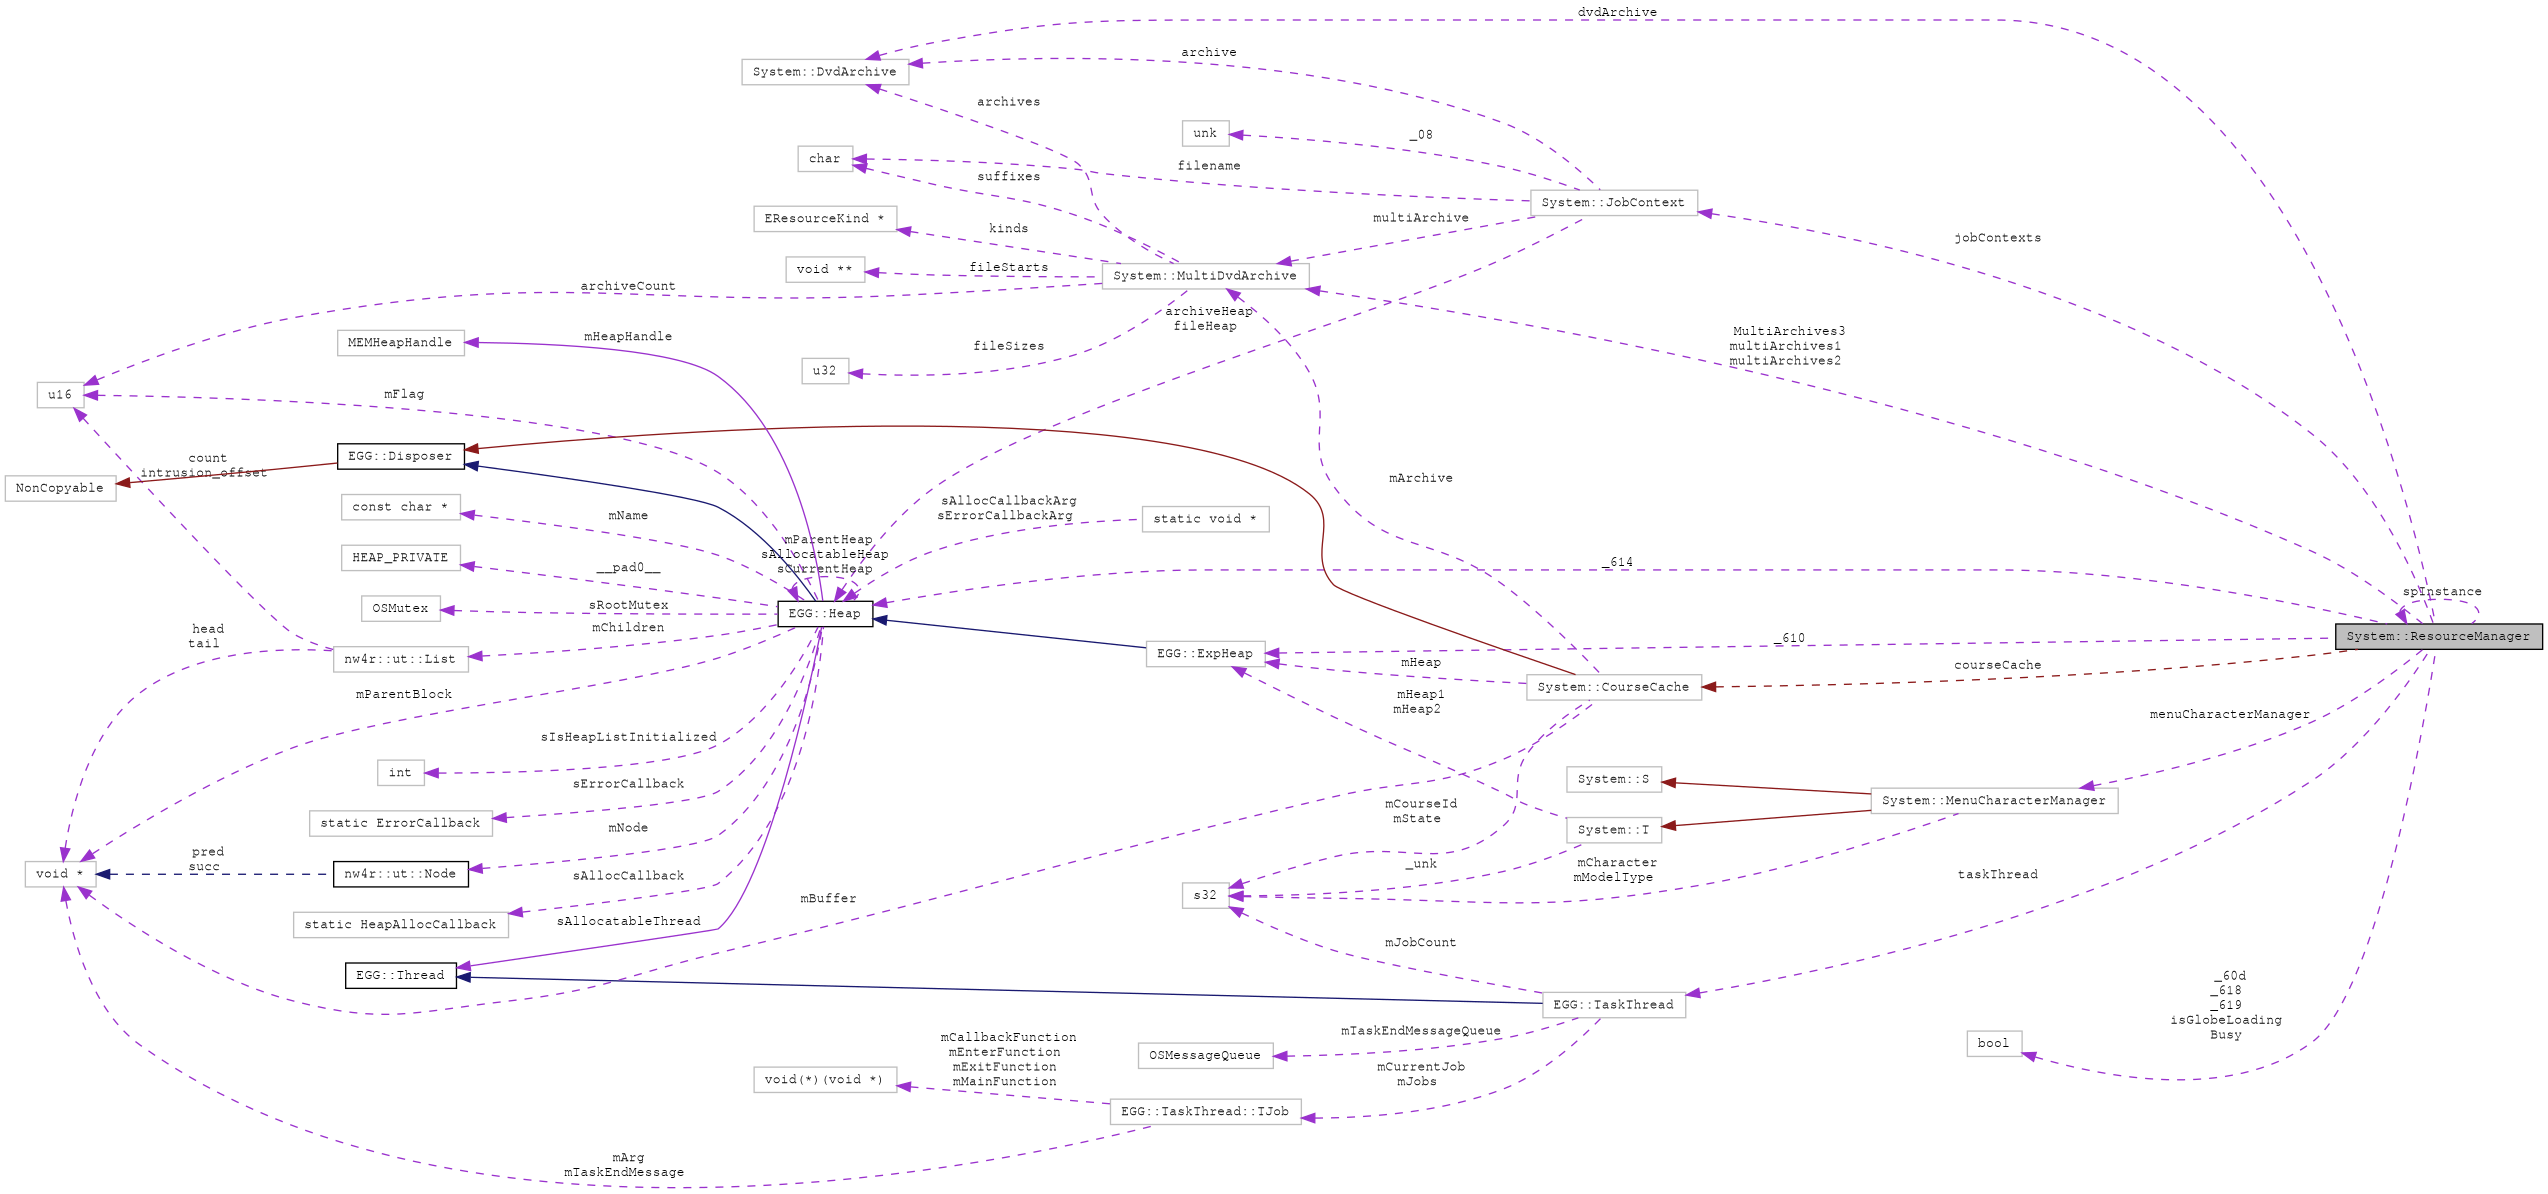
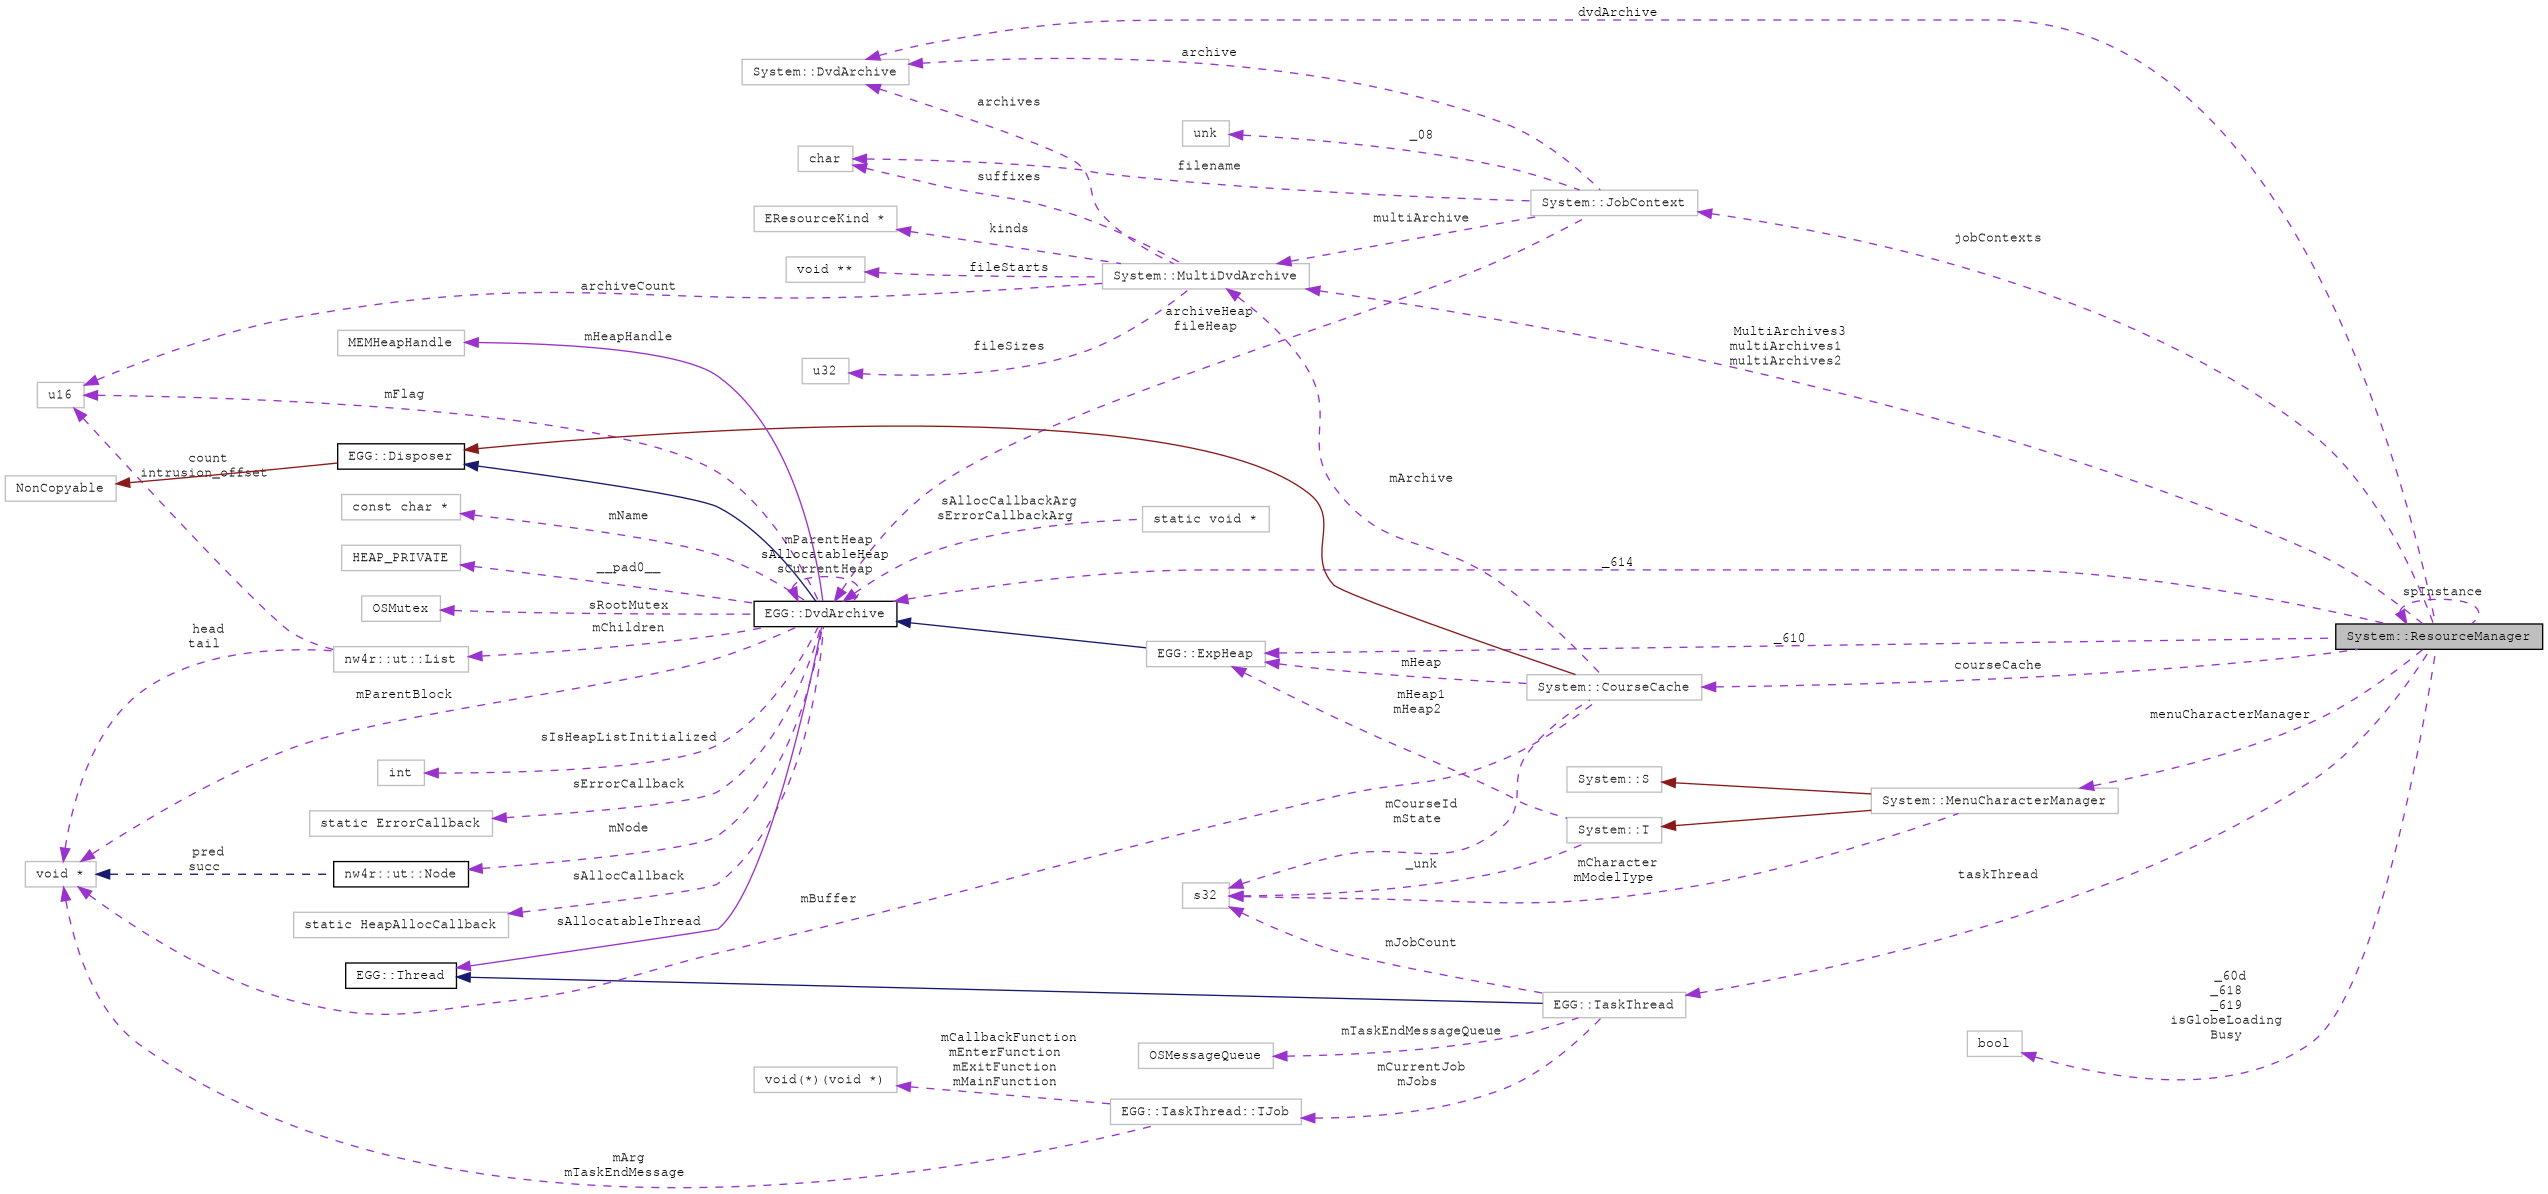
(826, 614) -> (826, 614)
(2037, 677) -> (2037, 677)
